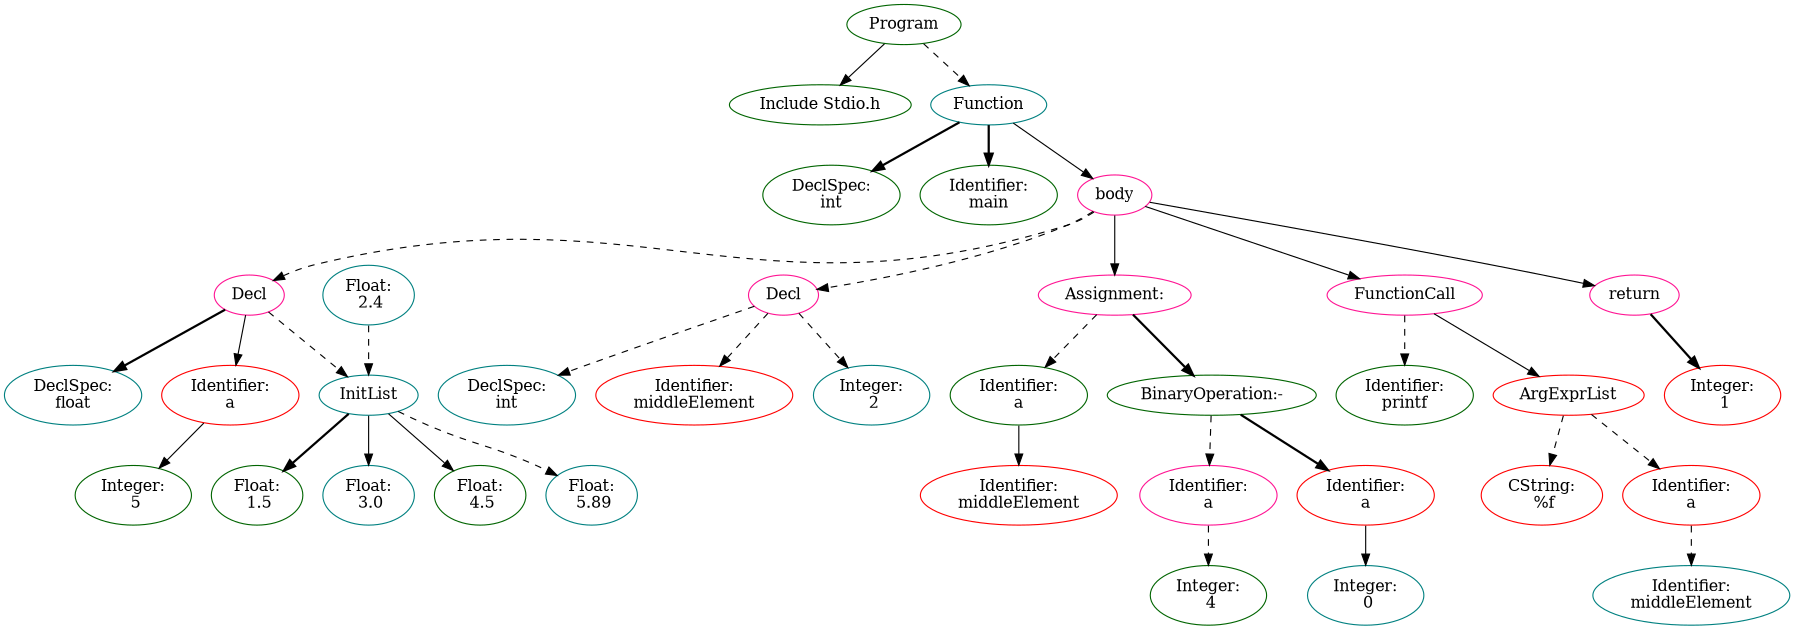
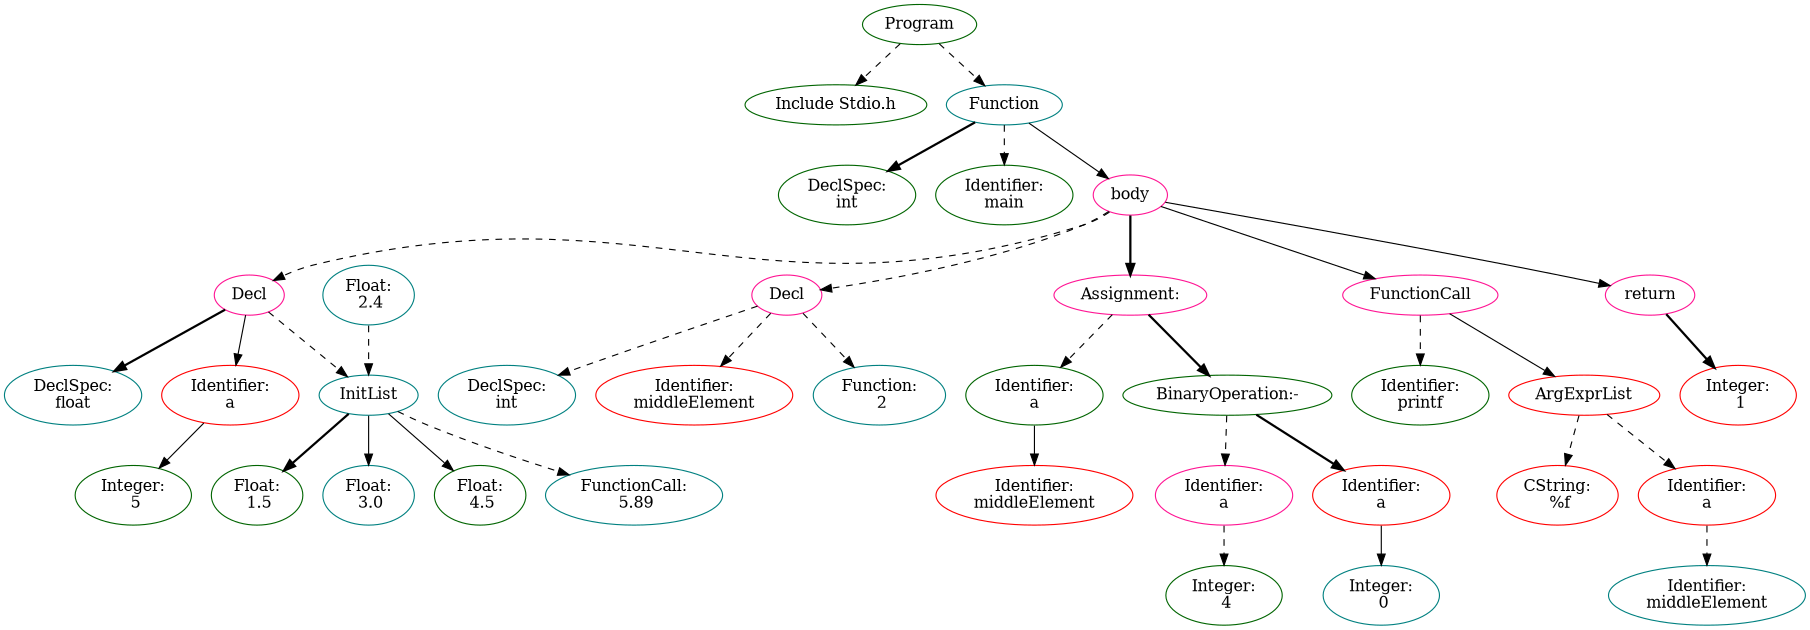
(867, 61) -> (882, 61)
(989, 139) -> (1004, 139)
(1115, 240) -> (1130, 240)
(872, 395) -> (879, 395)
(592, 495) -> (634, 495)
